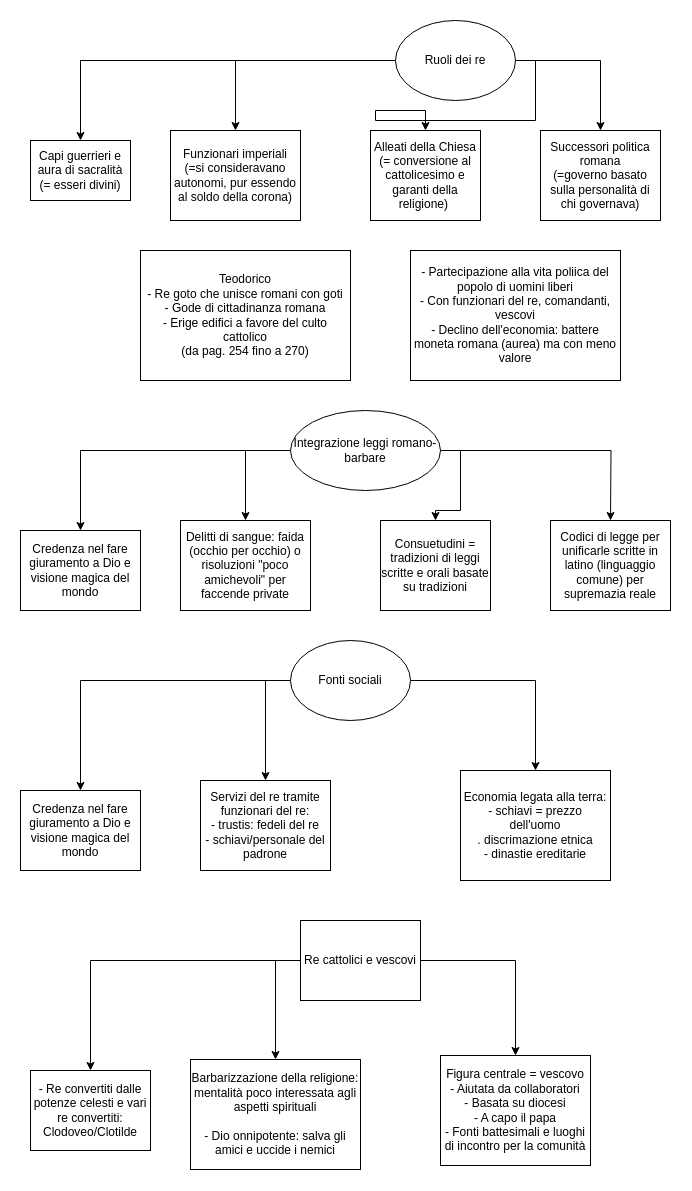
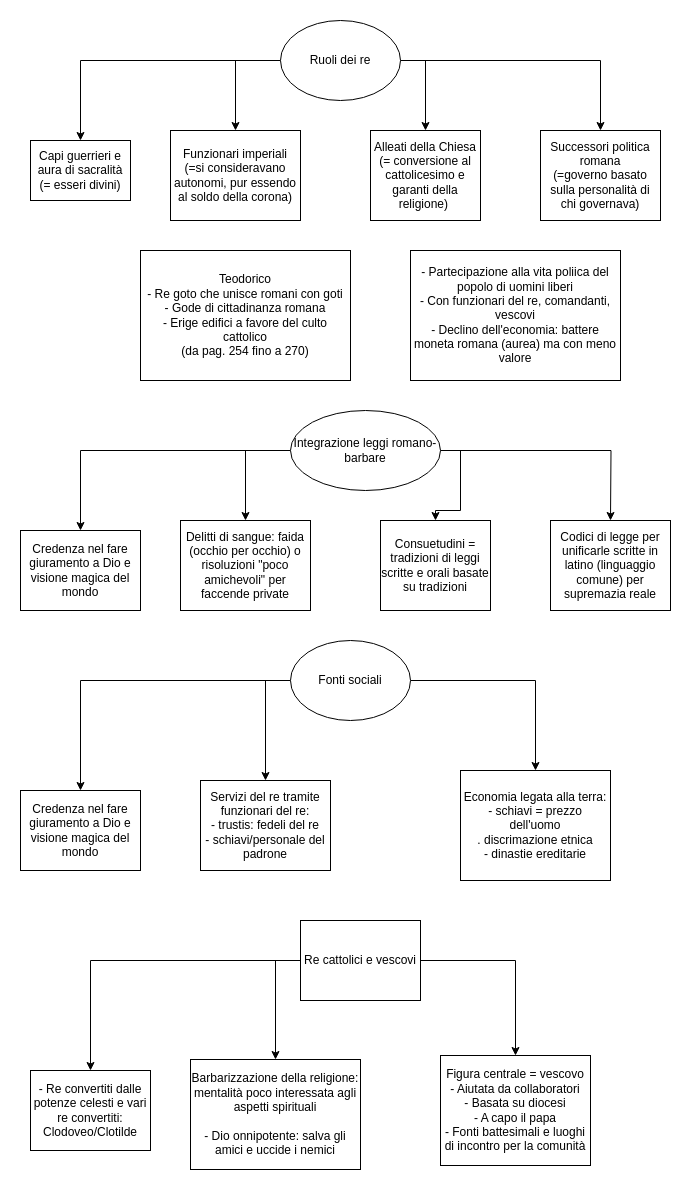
(456, 61) -> (341, 61)
